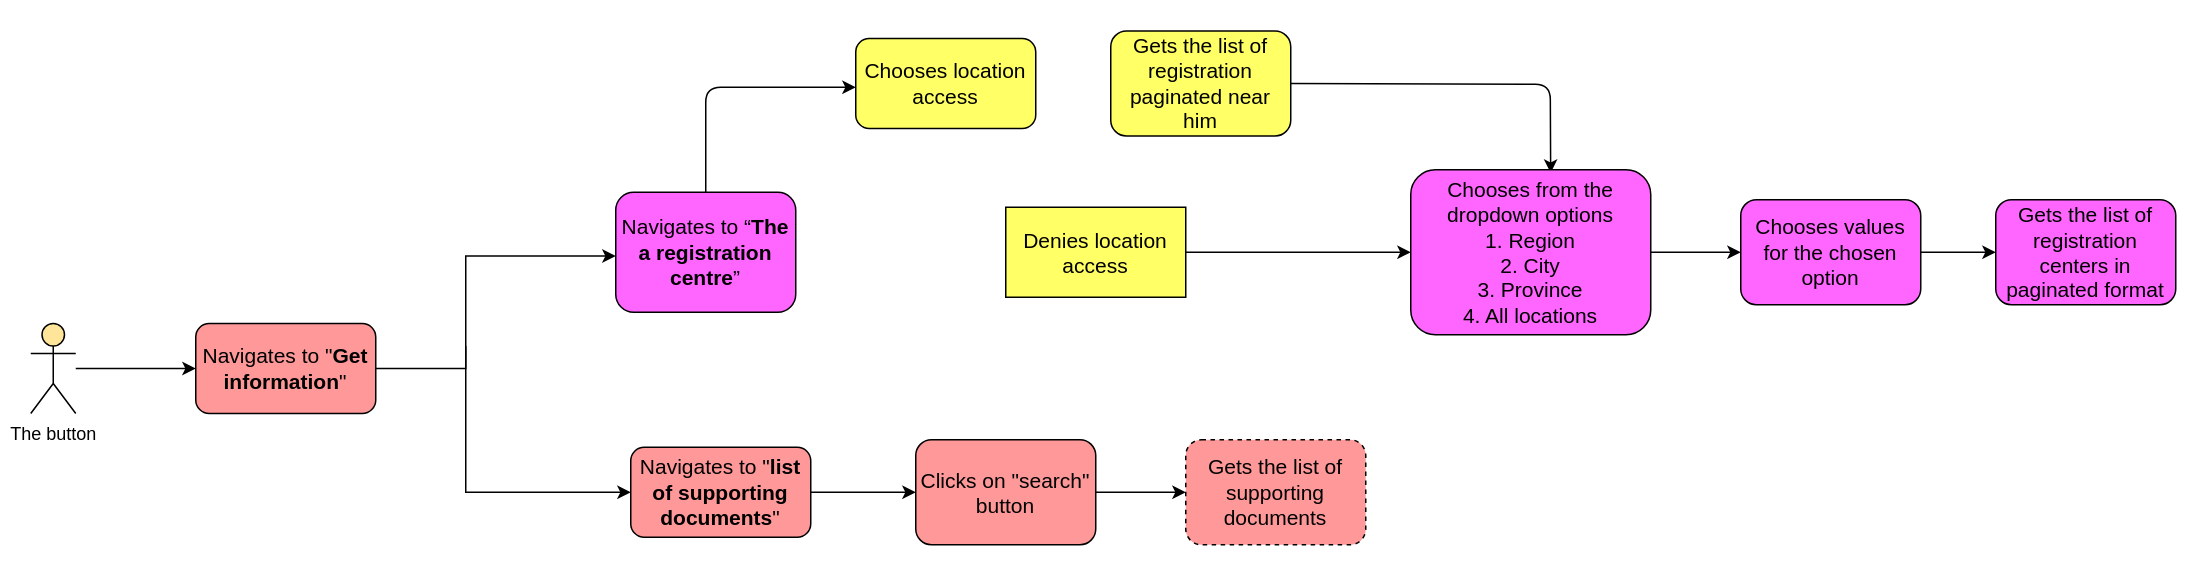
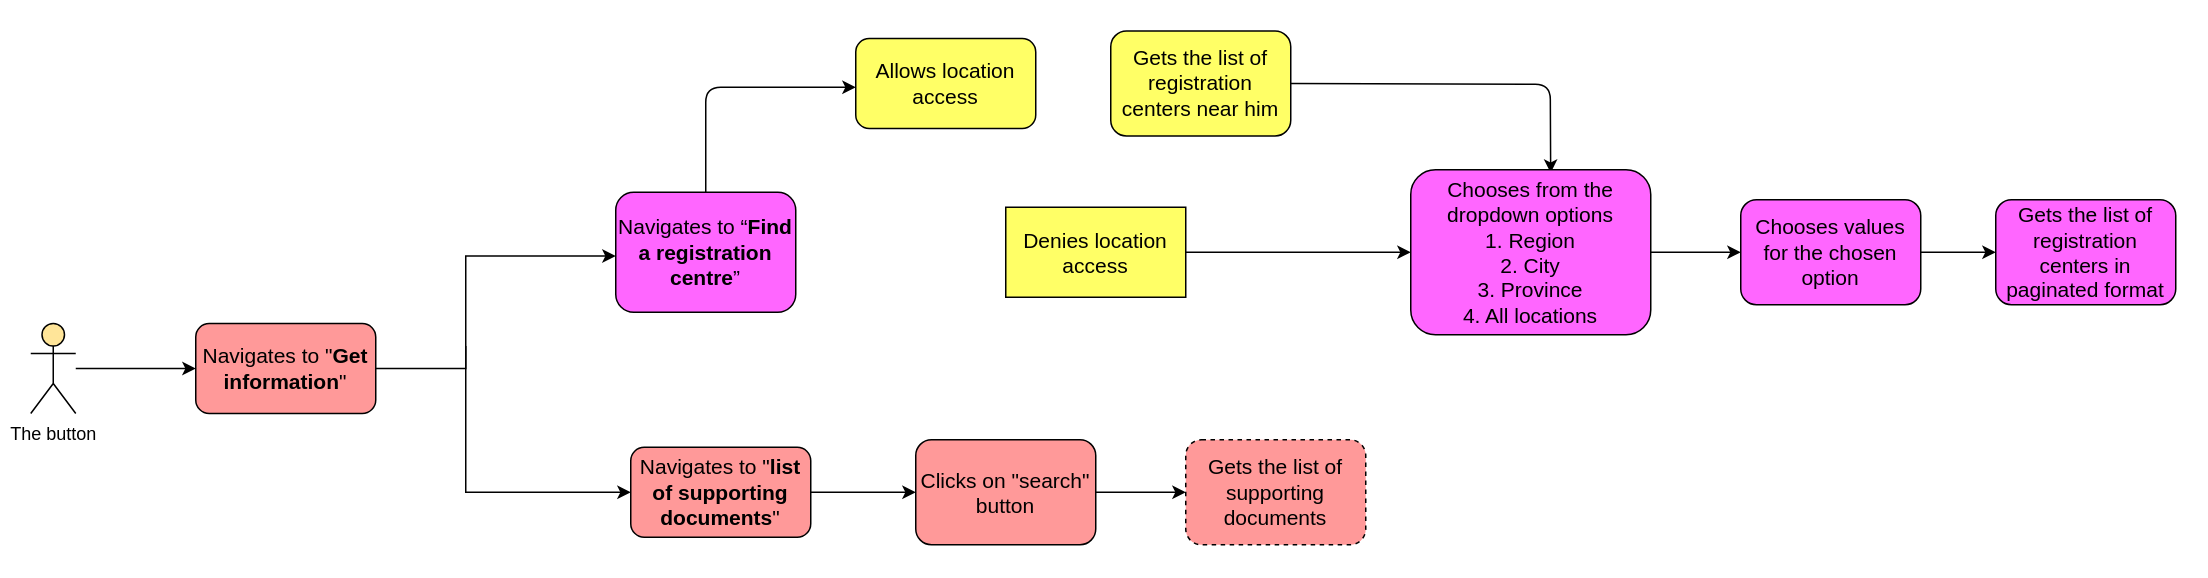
(946, 83) -> (946, 83)
(1201, 83) -> (1201, 83)
(706, 253) -> (706, 253)
